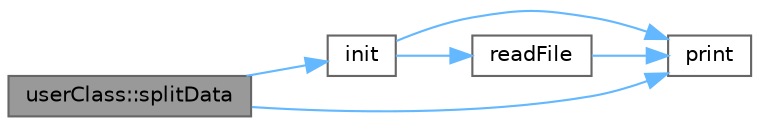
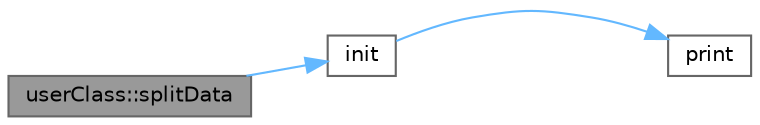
(532, 56) -> none
(451, 110) -> none
